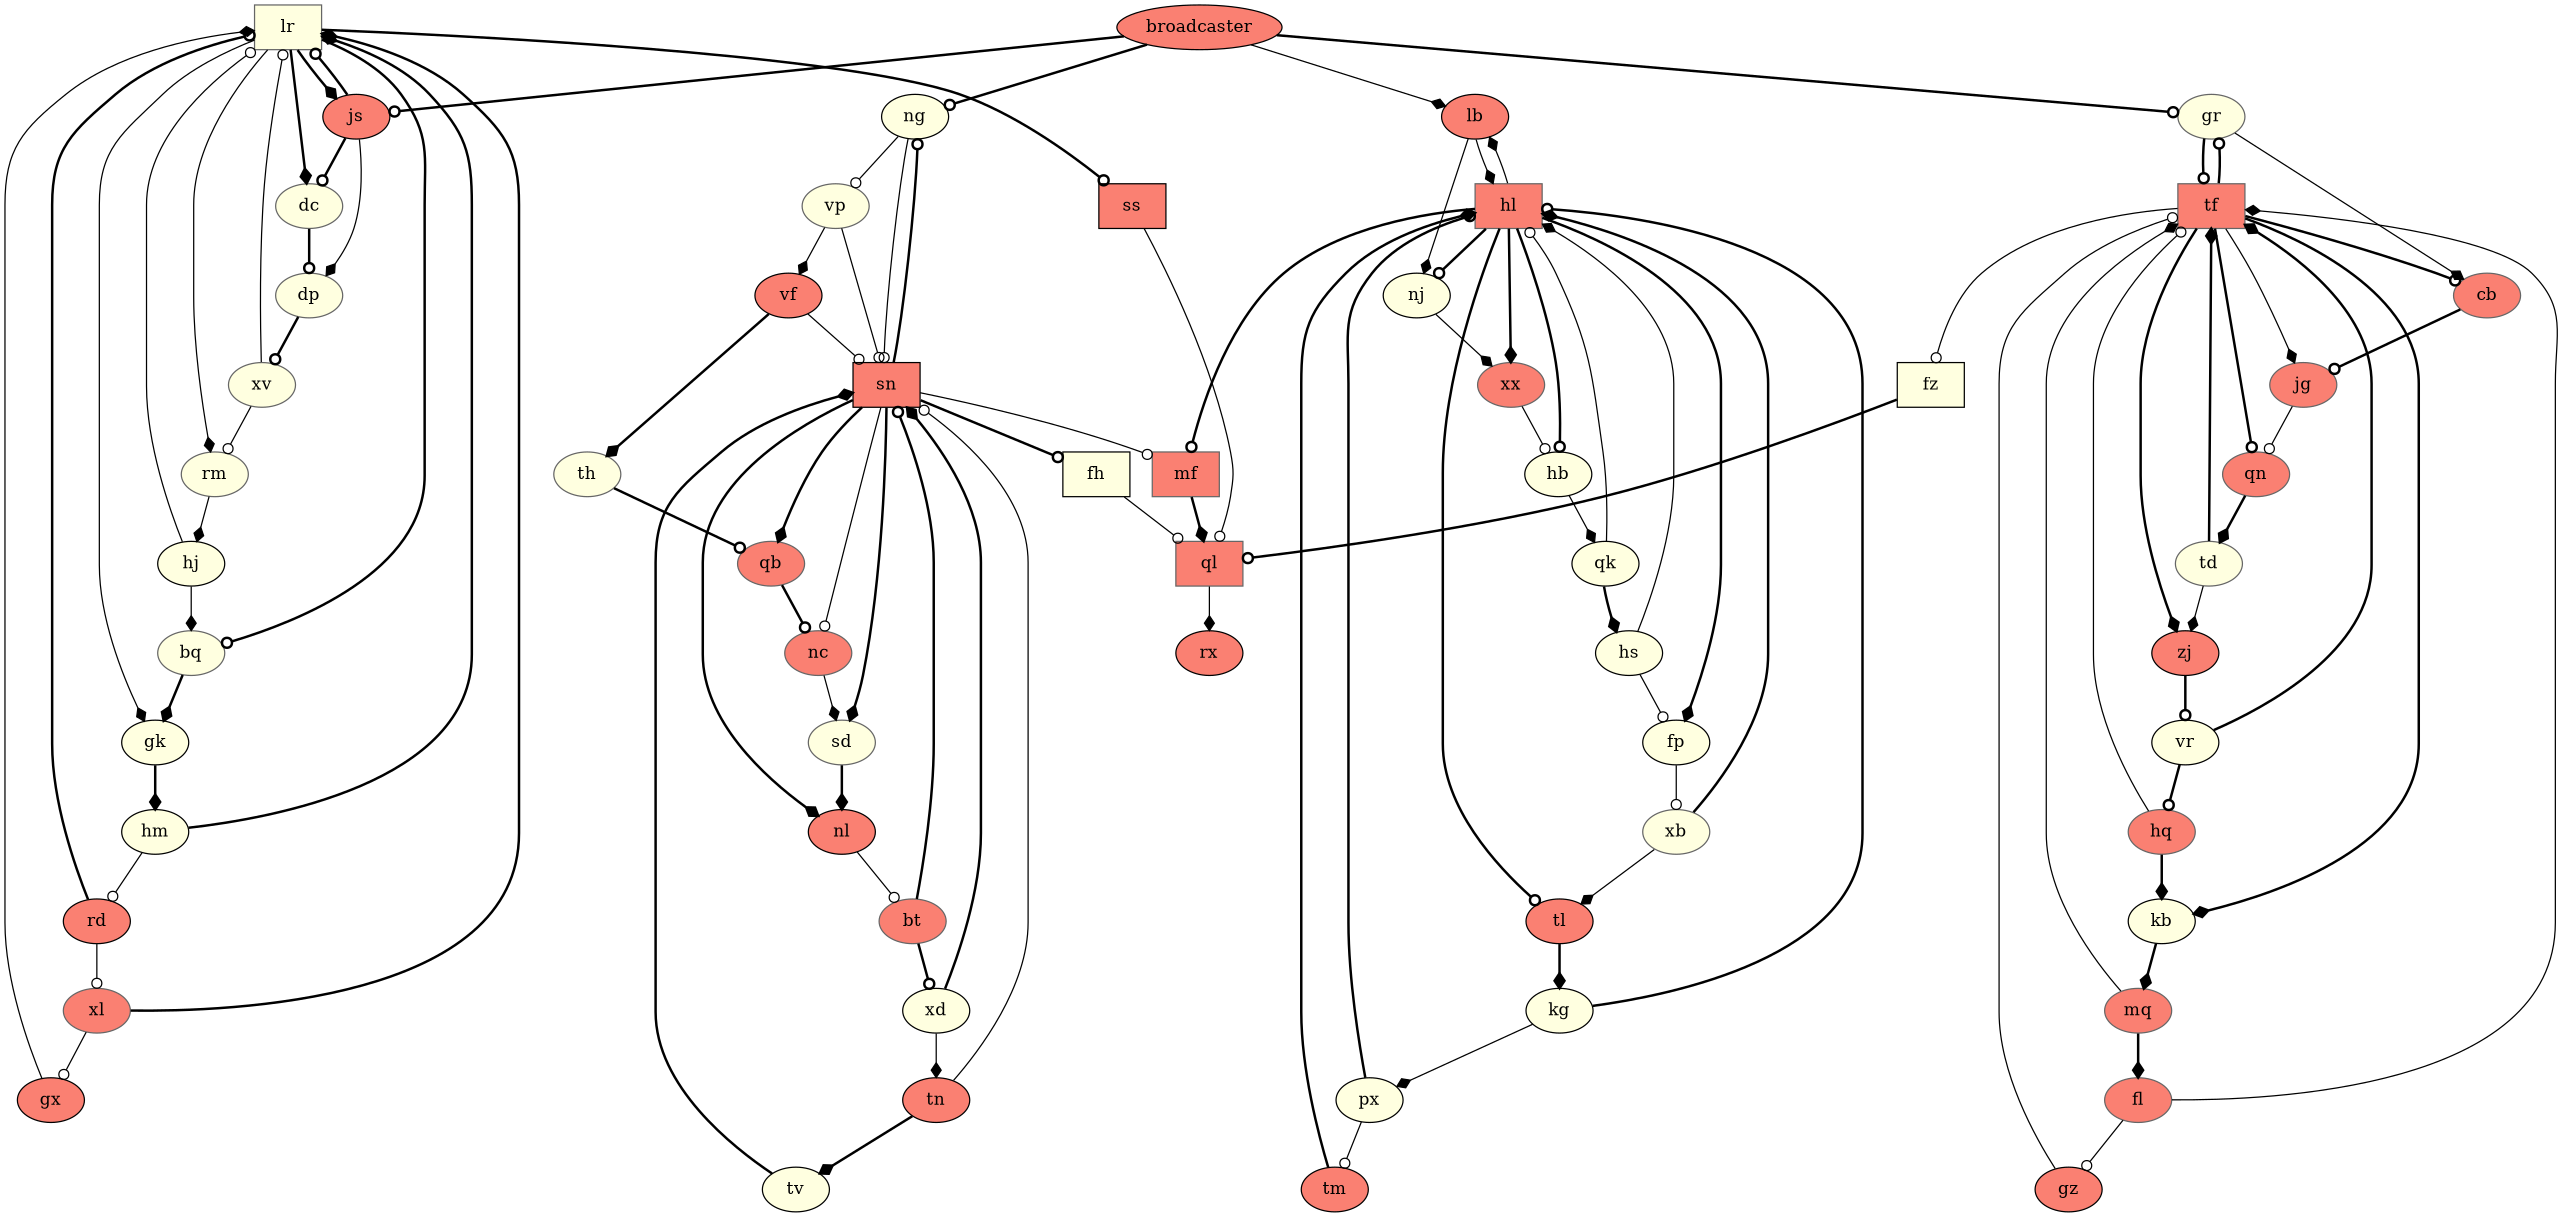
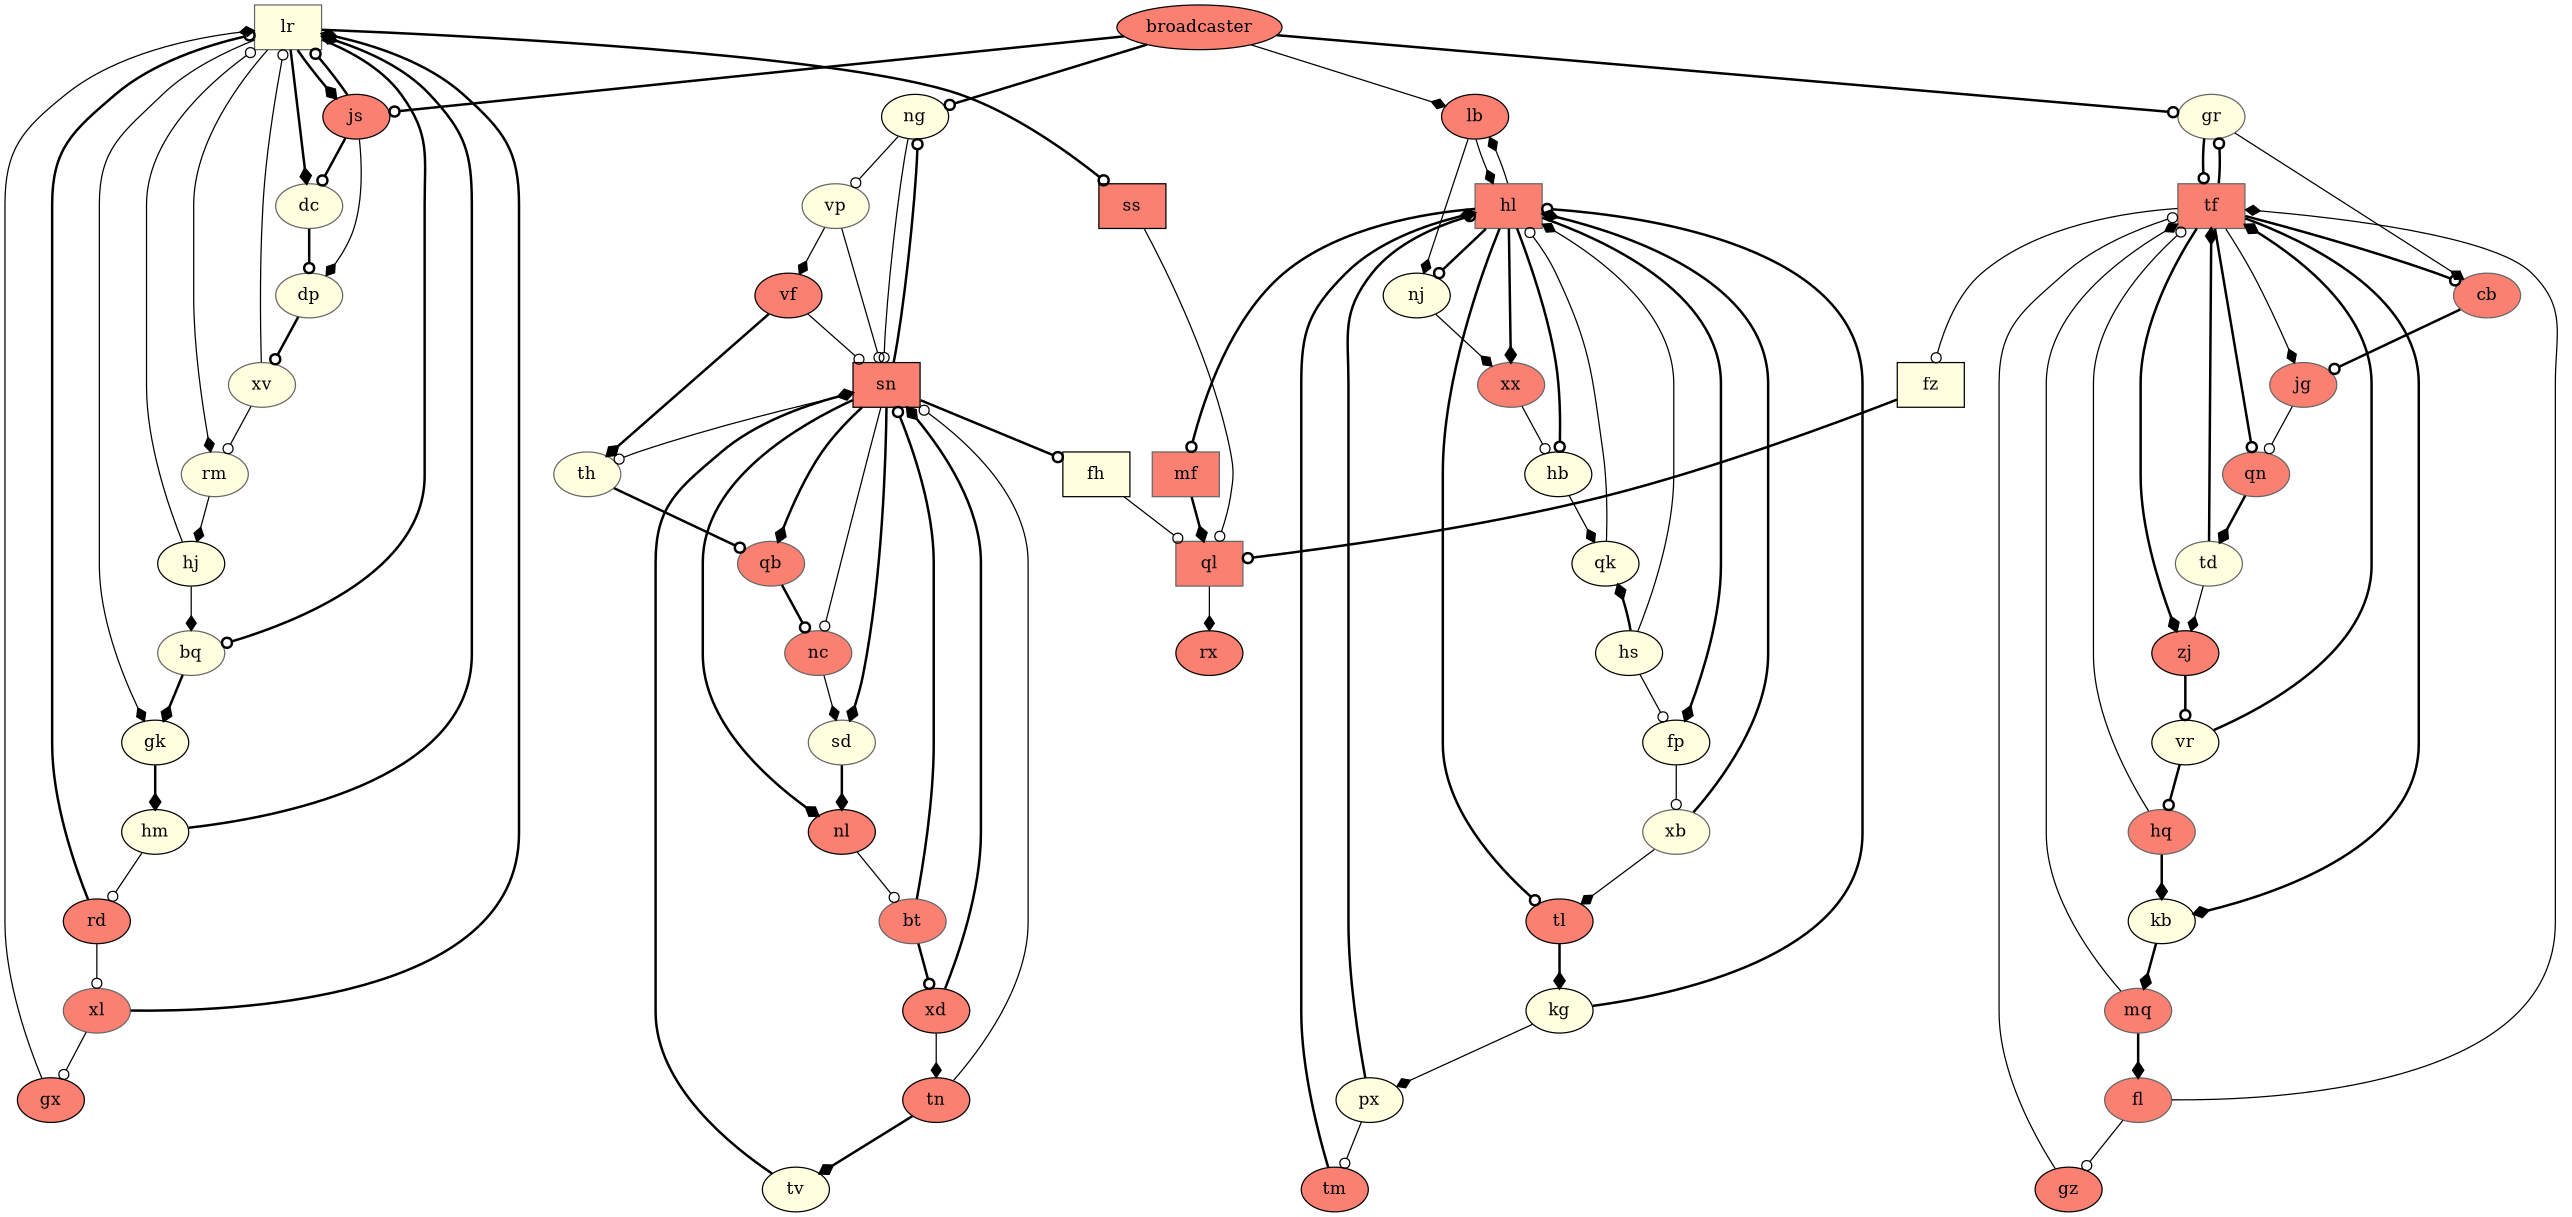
(1032, 419) -> (738, 422)
(1607, 602) -> (1627, 615)
(936, 1011) -> (936, 1011)
